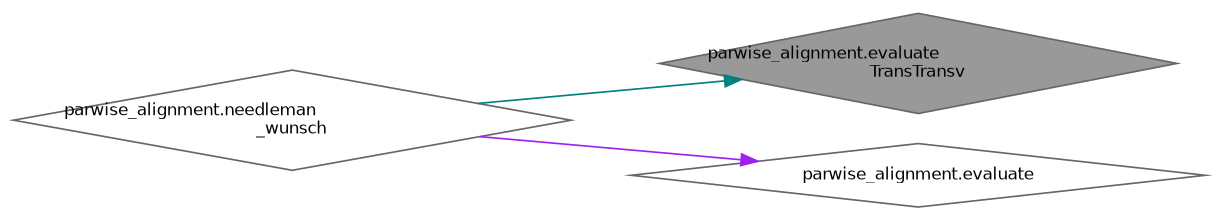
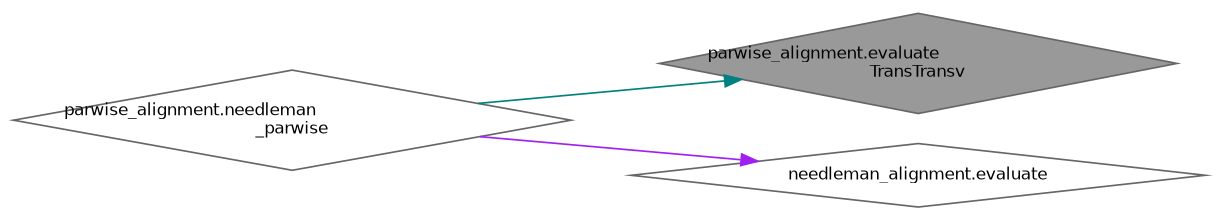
(292, 120) -> (292, 120)
(918, 175) -> (918, 175)
